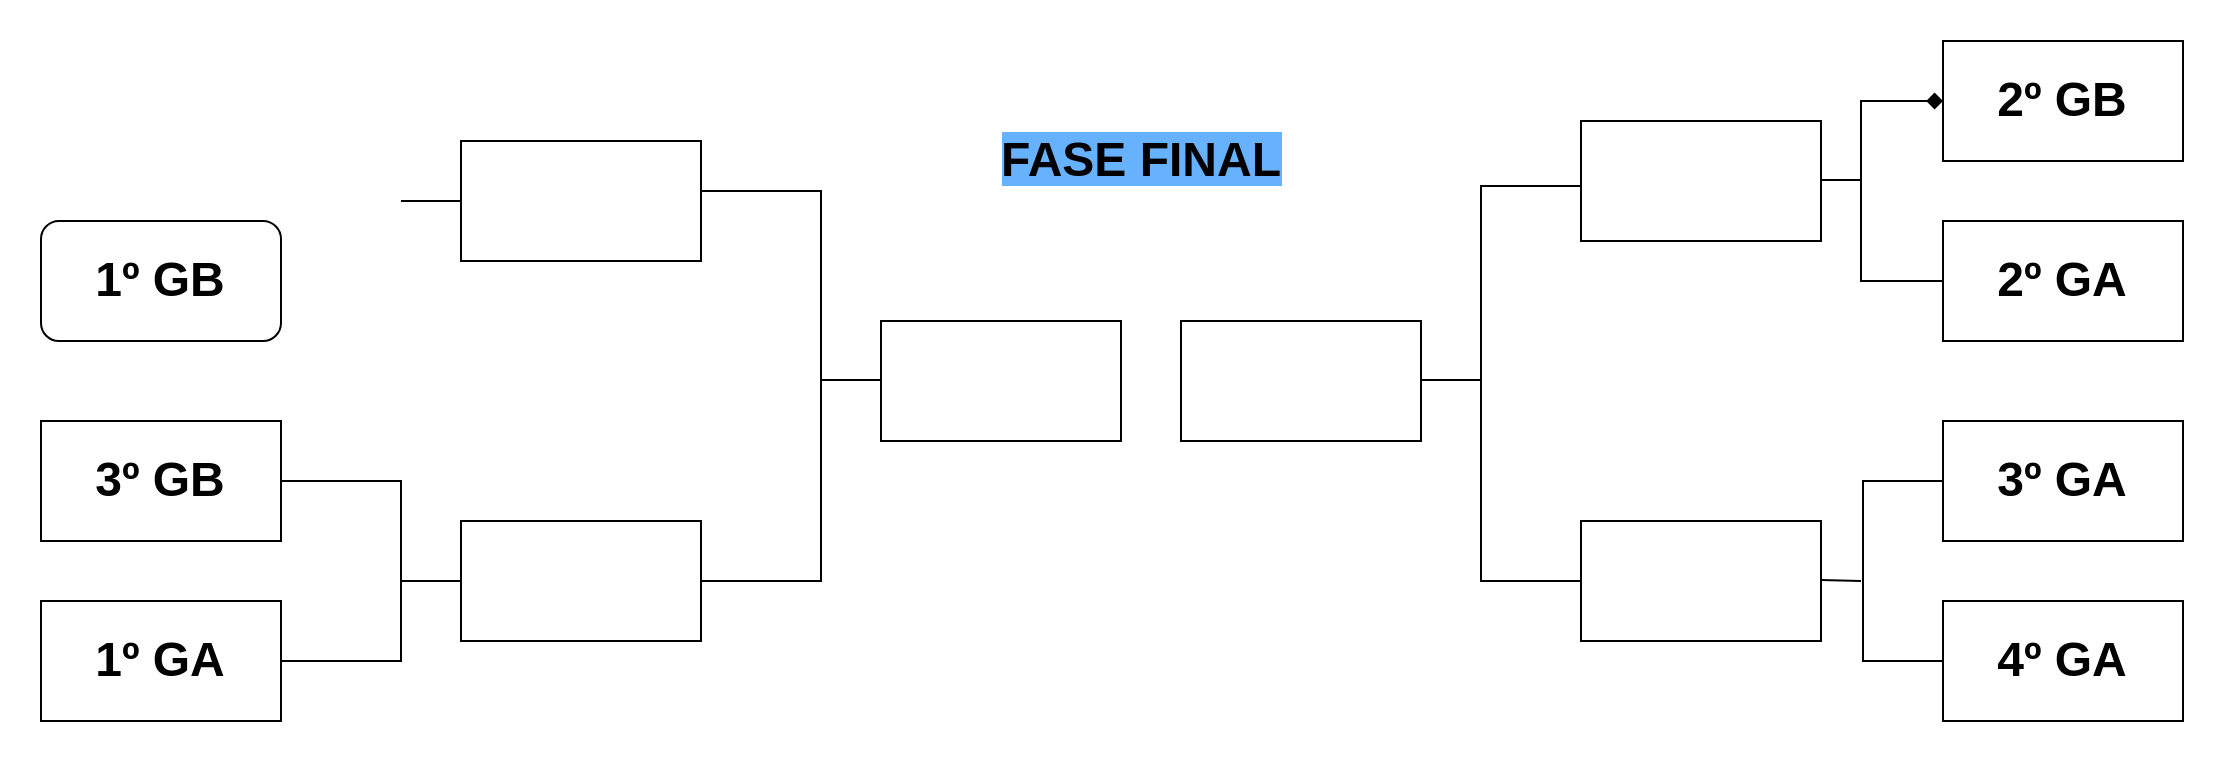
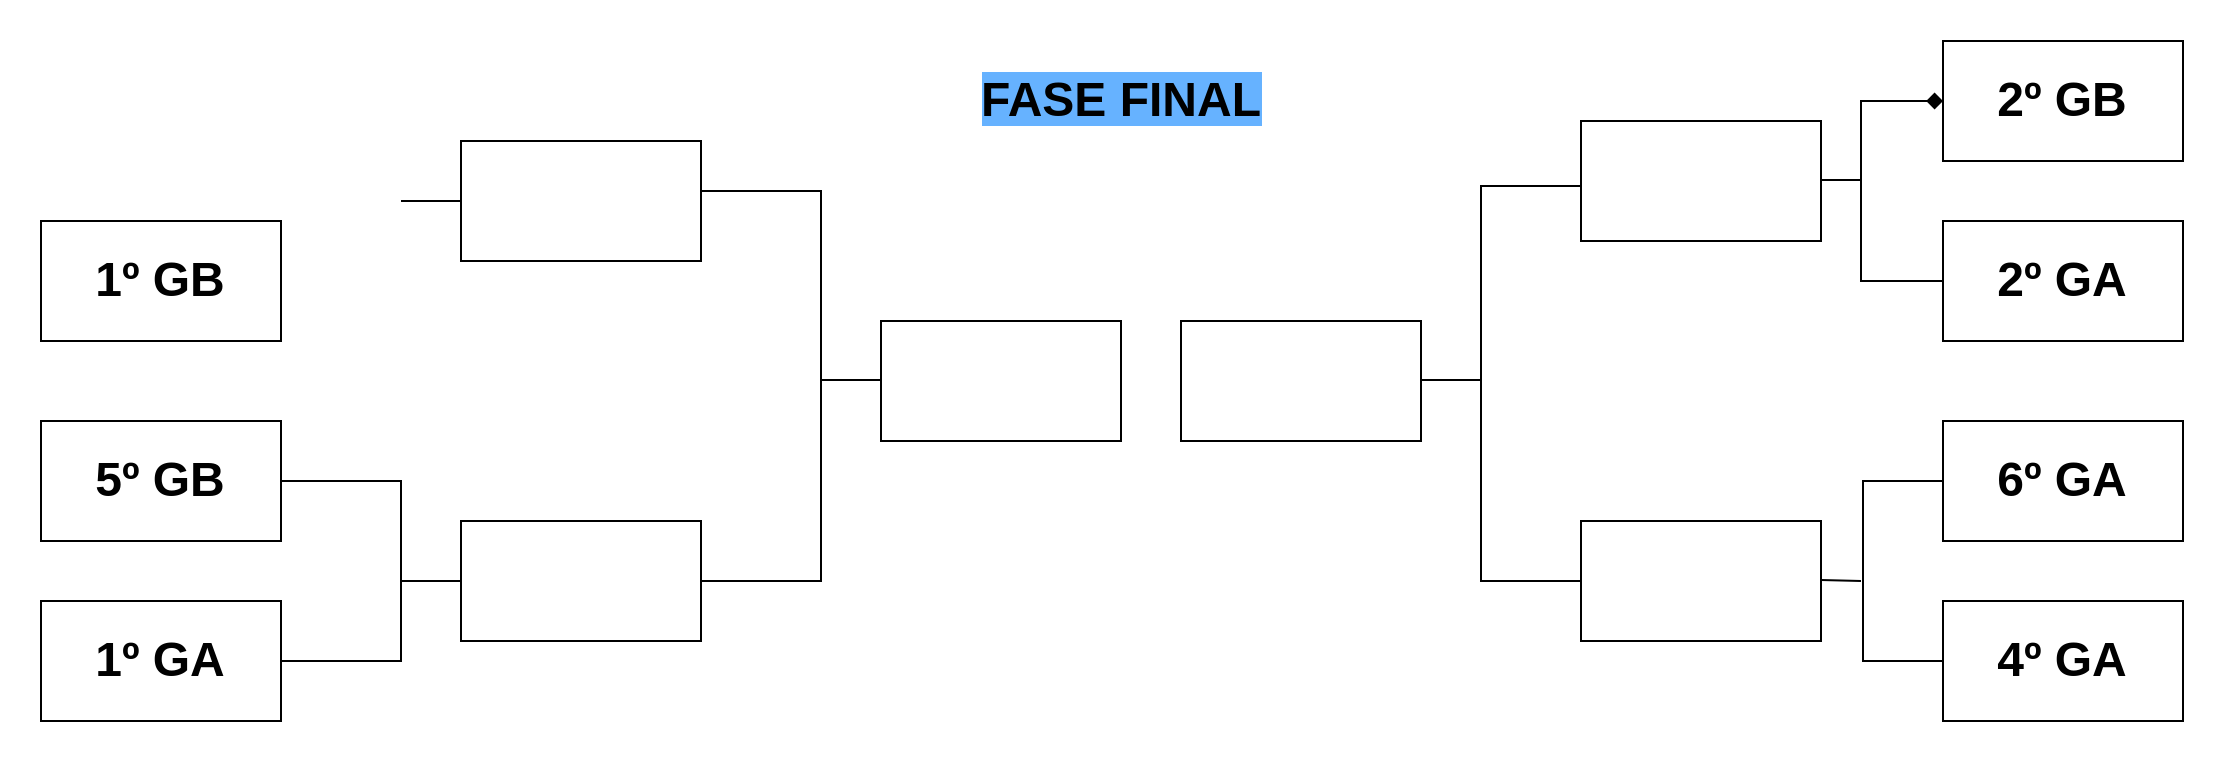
(1141, 161) -> (1121, 101)
(161, 281) -> (161, 281)
(161, 481) -> (161, 481)
(2063, 481) -> (2063, 481)
